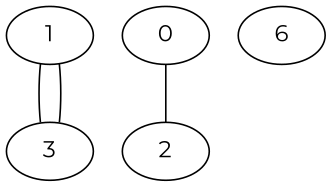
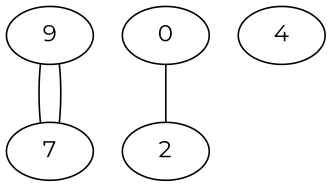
(50, 35) -> (50, 35)
(282, 35) -> (282, 35)
(50, 151) -> (50, 151)
